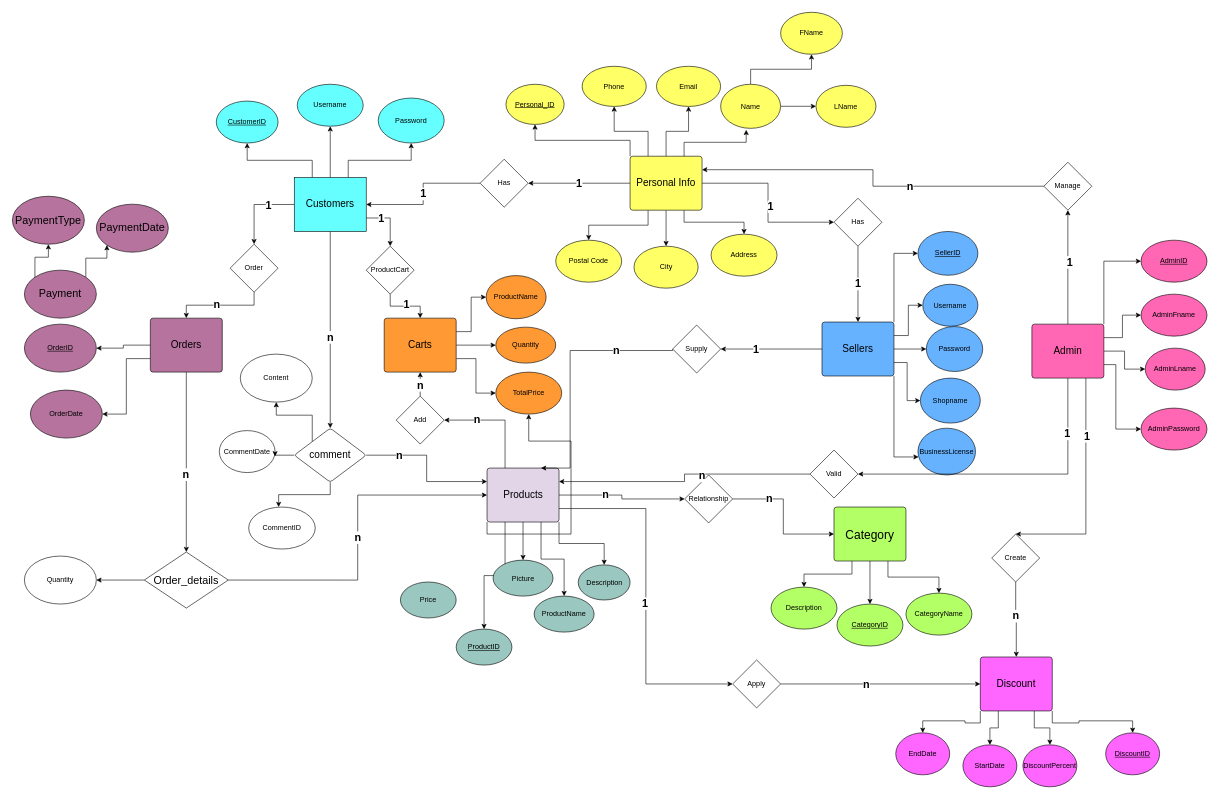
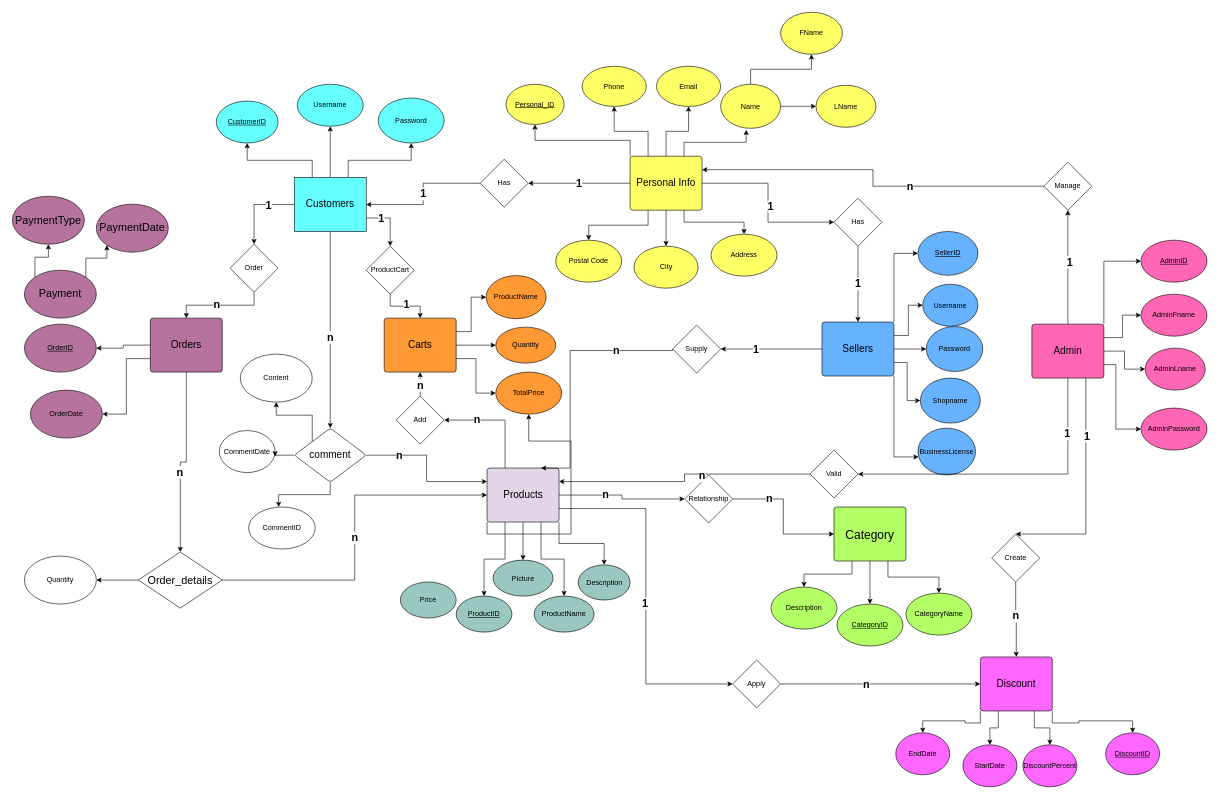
(186, 580) -> (180, 580)
(484, 647) -> (484, 614)
